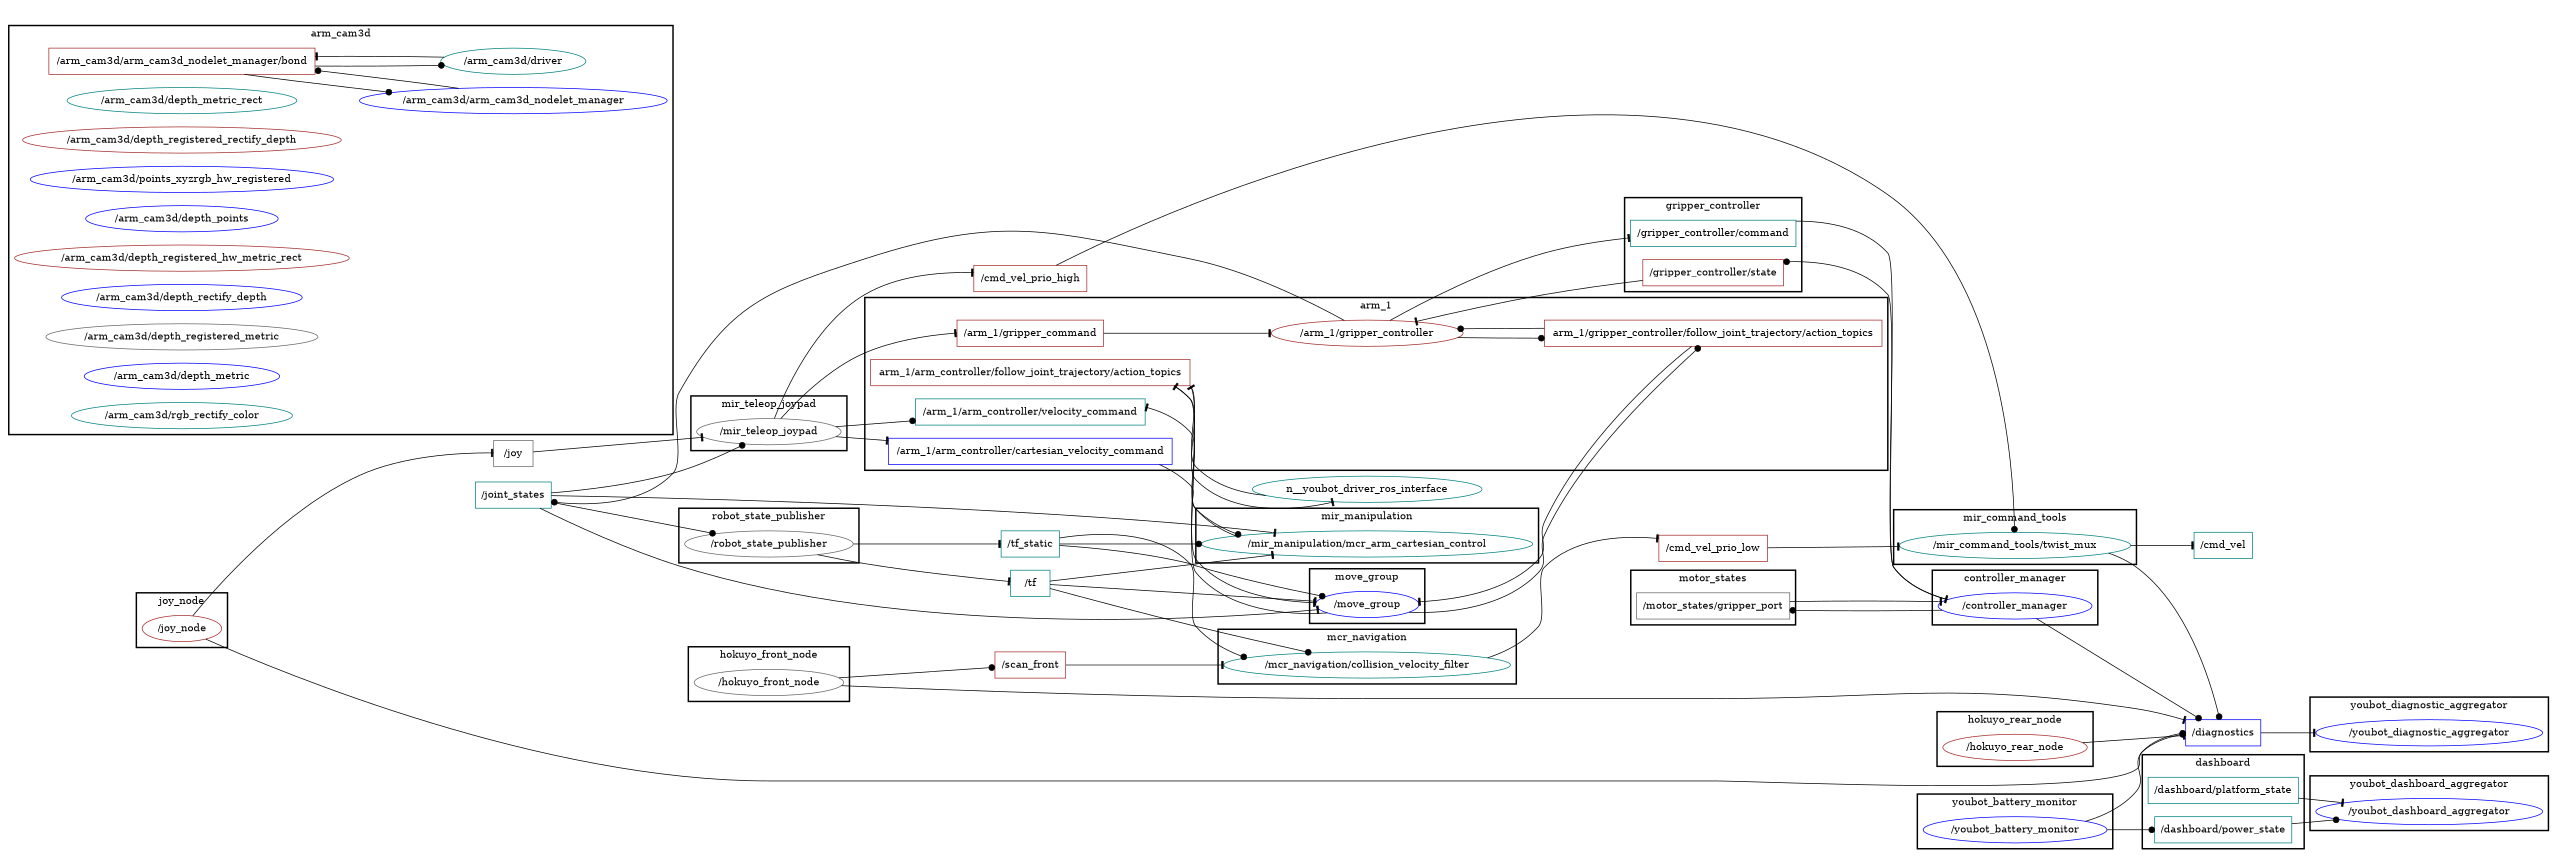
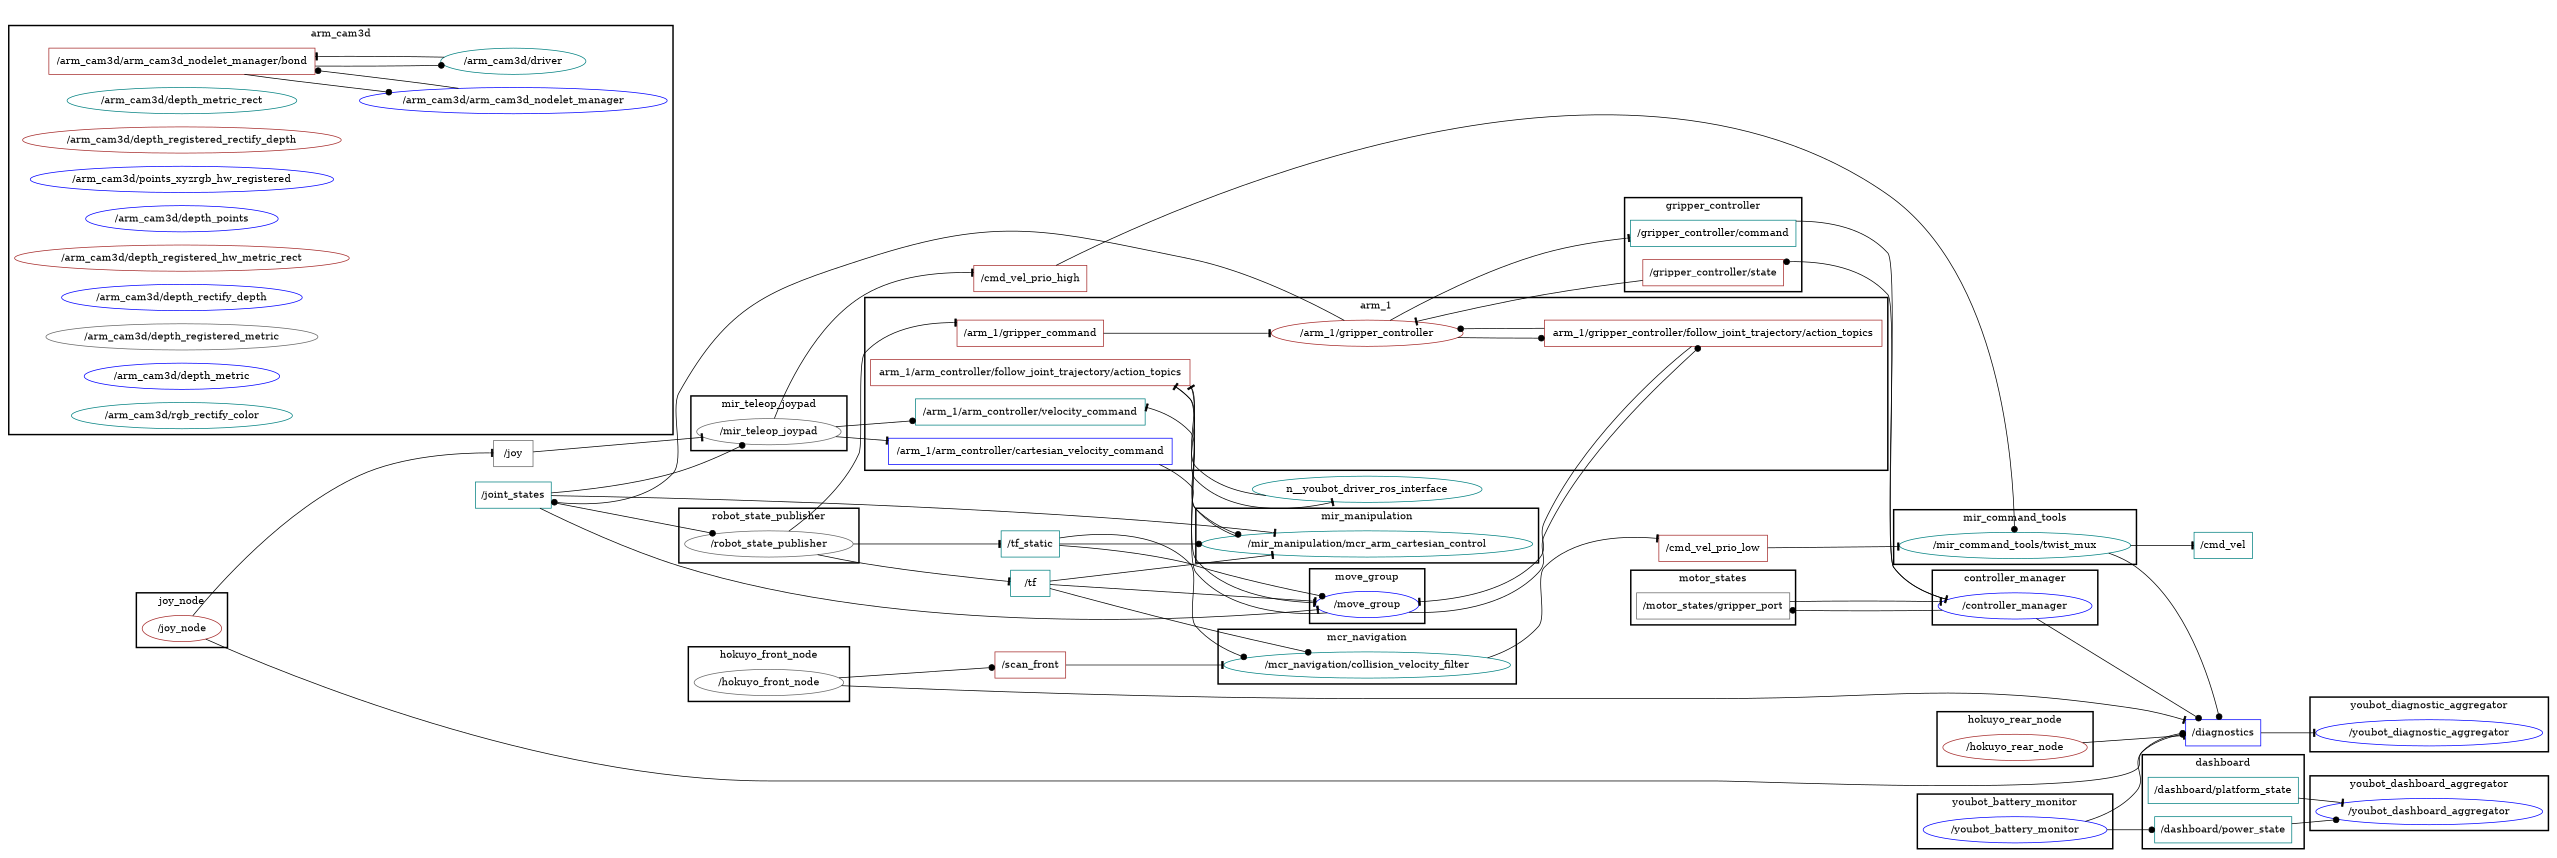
(857, 357) -> (860, 446)
